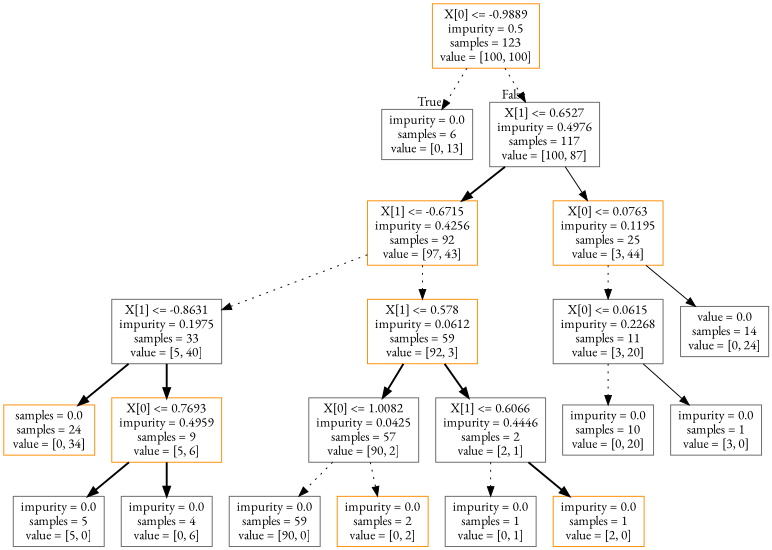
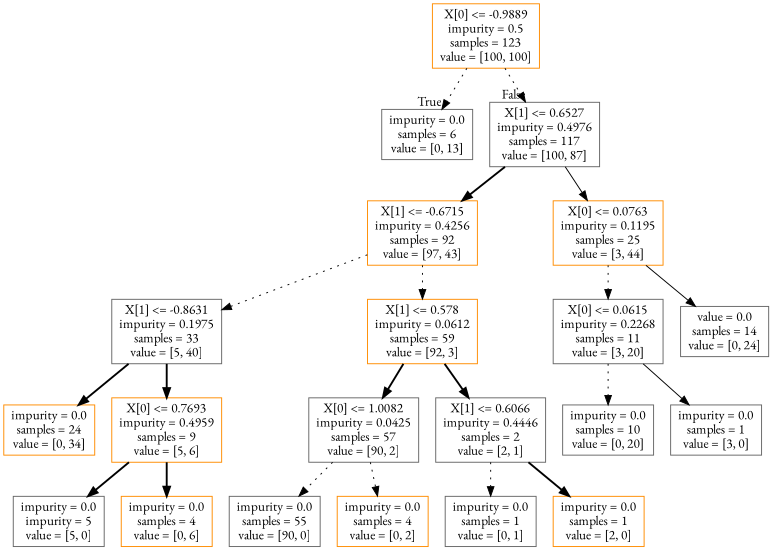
(49, 430) -> (49, 430)
(59, 521) -> (59, 521)
(167, 521) -> (167, 521)
(275, 521) -> (275, 521)
(383, 521) -> (383, 521)
